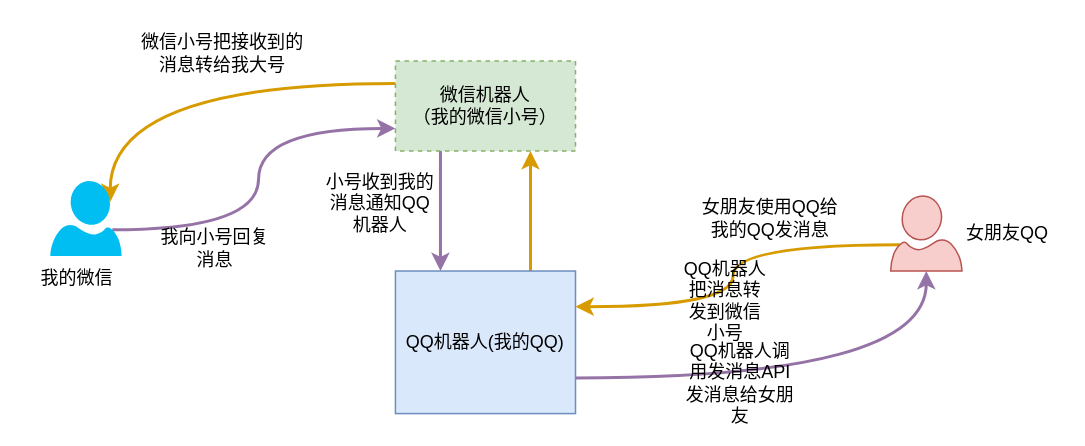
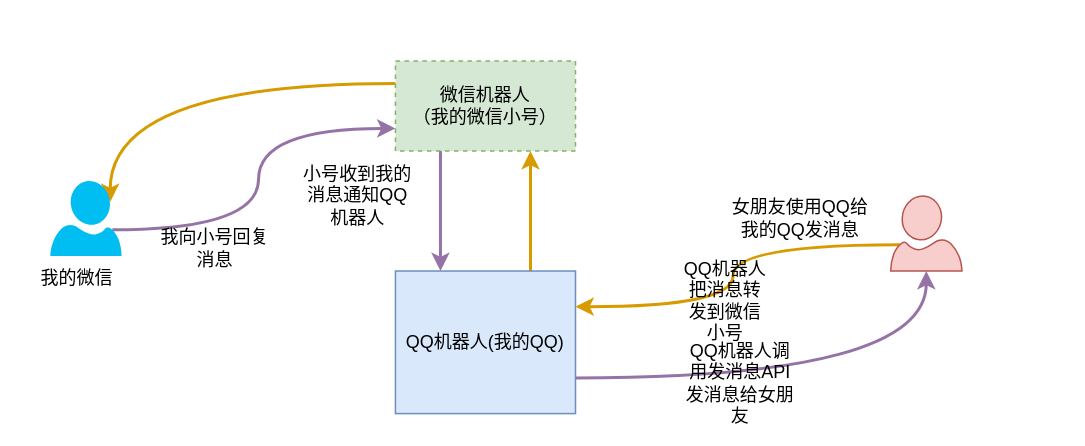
(223, 53) -> none
(380, 203) -> (358, 196)
(770, 218) -> (800, 218)
(1007, 233) -> none
